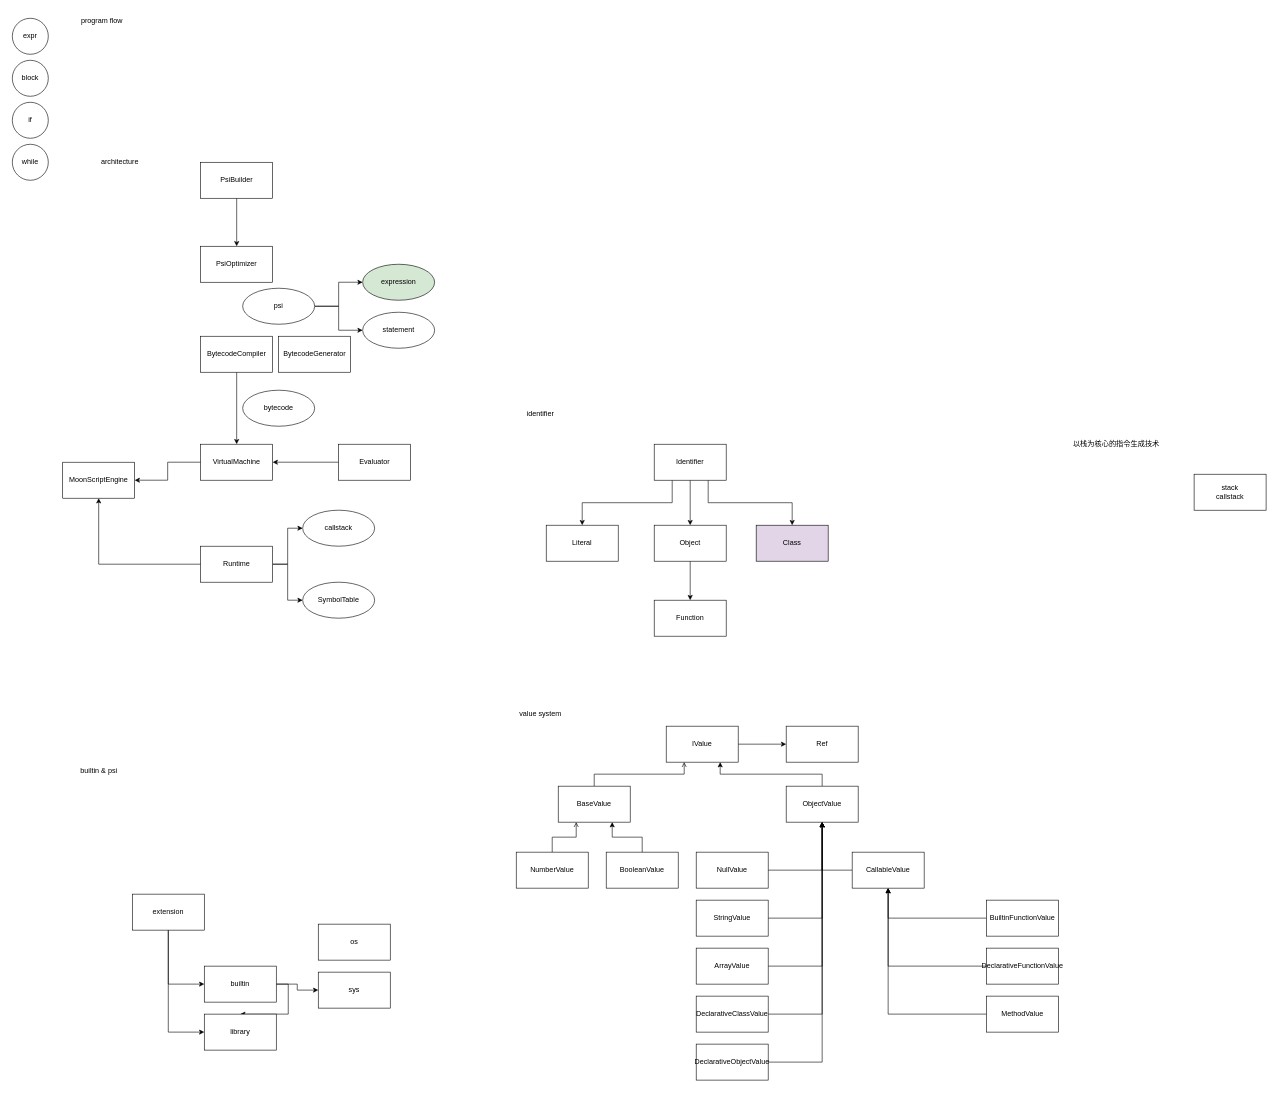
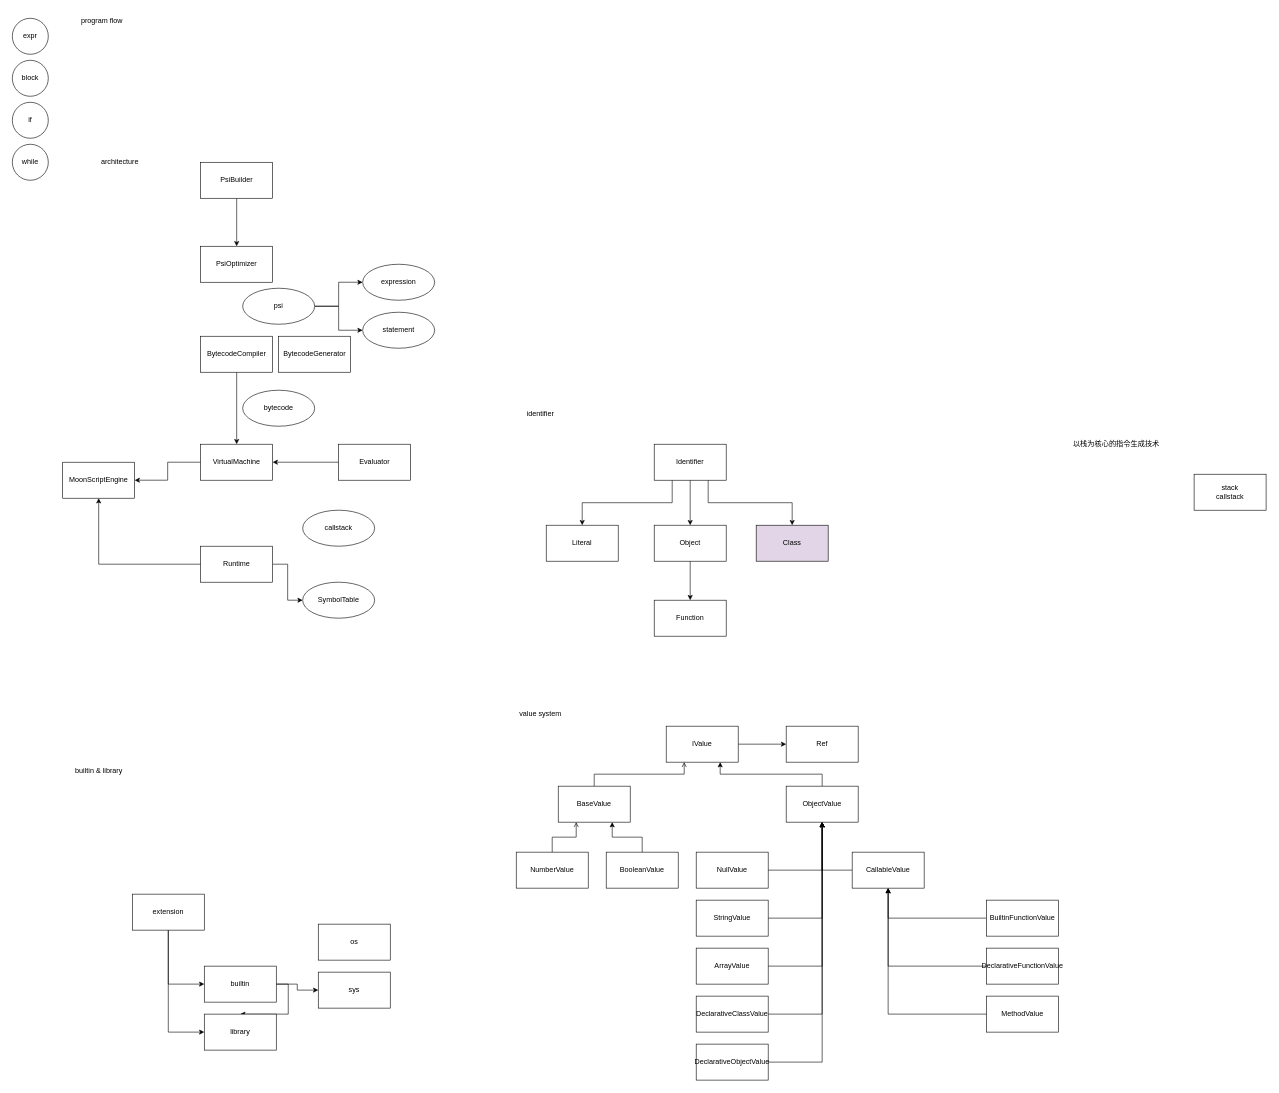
(399, 282) -> (399, 282)
(288, 540) -> none
(99, 771) -> (99, 771)
